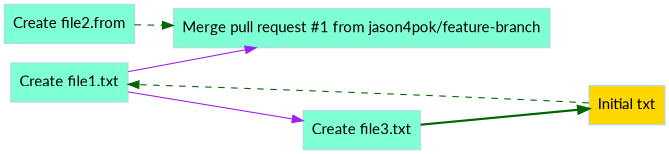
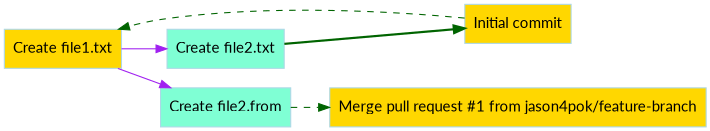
(362, 28) -> (518, 107)
(187, 61) -> (139, 76)
(69, 82) -> (63, 49)
(627, 105) -> (518, 24)
(362, 130) -> (226, 49)
